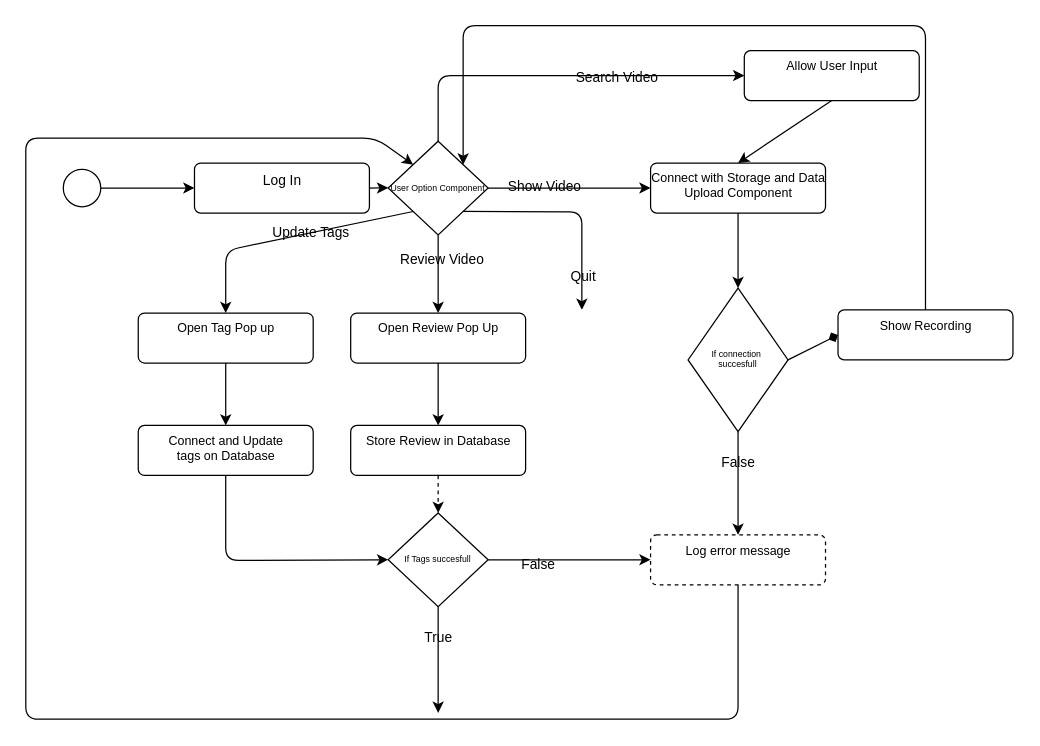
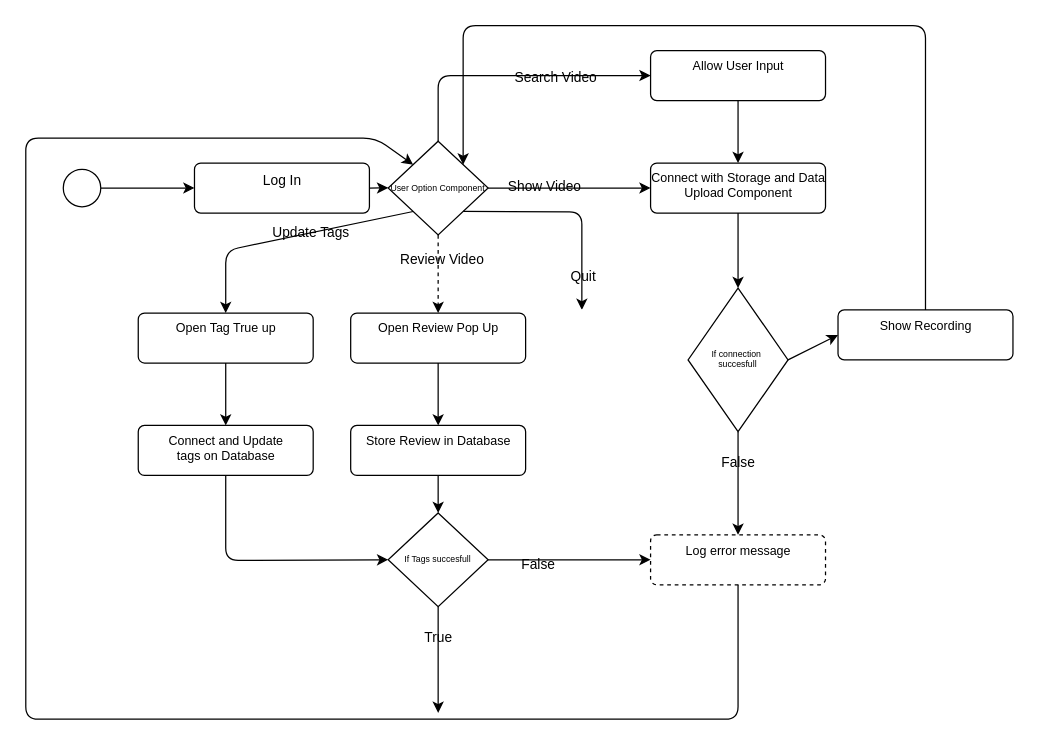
(832, 76) -> (738, 76)
(438, 270) -> (438, 270)
(226, 327) -> (226, 327)
(829, 340) -> (829, 339)
(438, 491) -> (438, 491)
